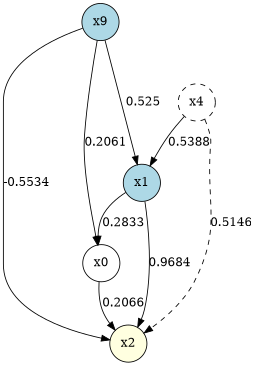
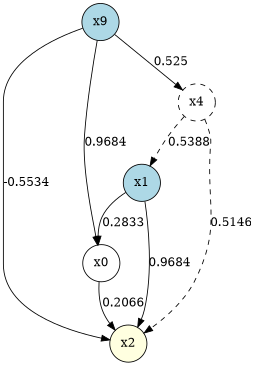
(120, 98) -> (145, 59)
(168, 137) -> (168, 137)
(106, 143) -> (106, 143)
